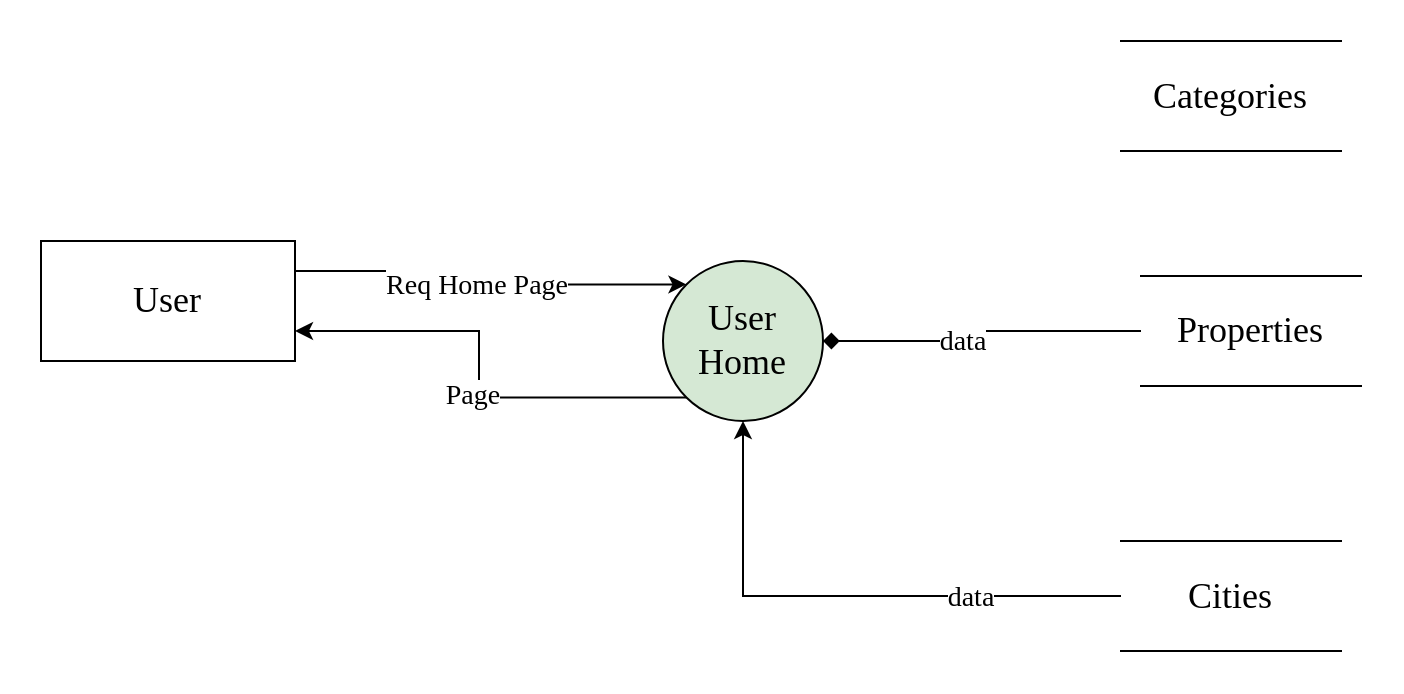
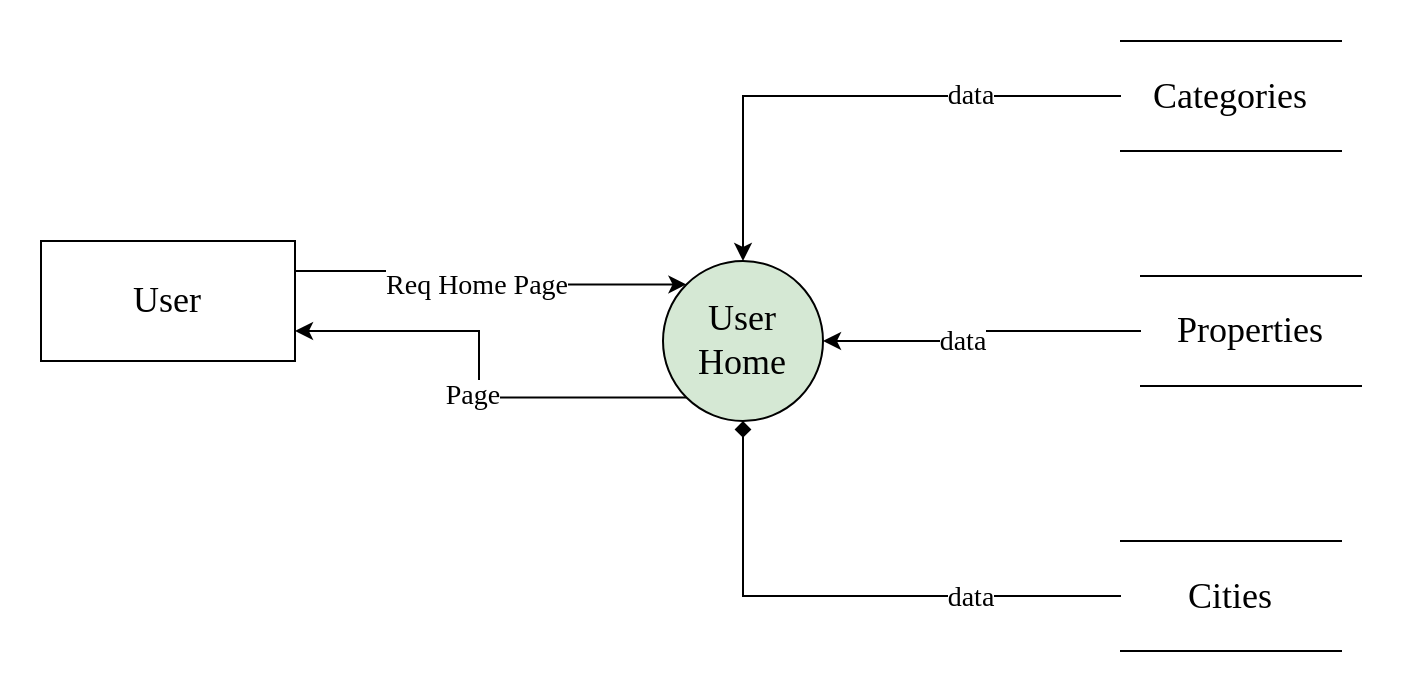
none -> (856, 96)
(839, 341) -> (838, 341)
(743, 436) -> (743, 437)
